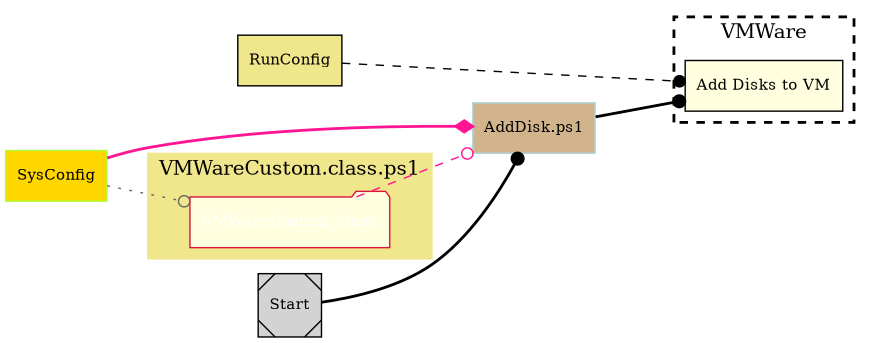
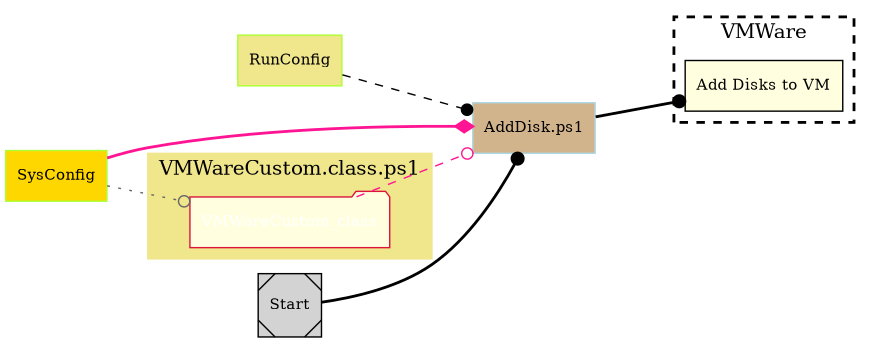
(290, 60) -> (290, 60)
(508, 72) -> (402, 91)
